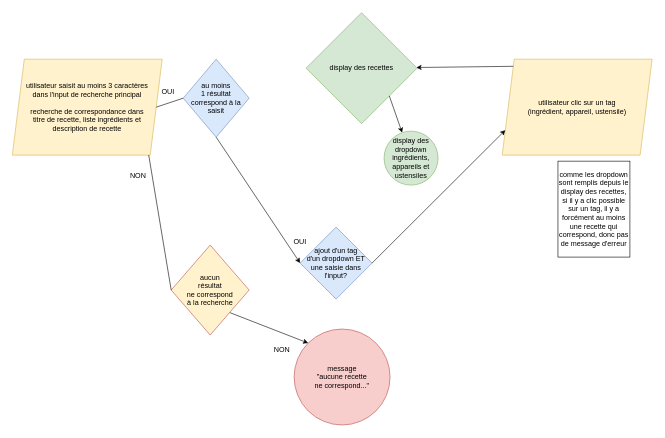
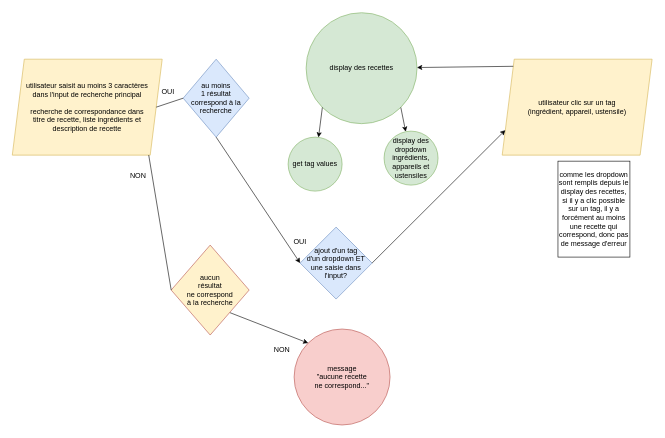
(362, 68) -> (362, 68)
(216, 98) -> (216, 98)
none -> (321, 120)
none -> (315, 164)
